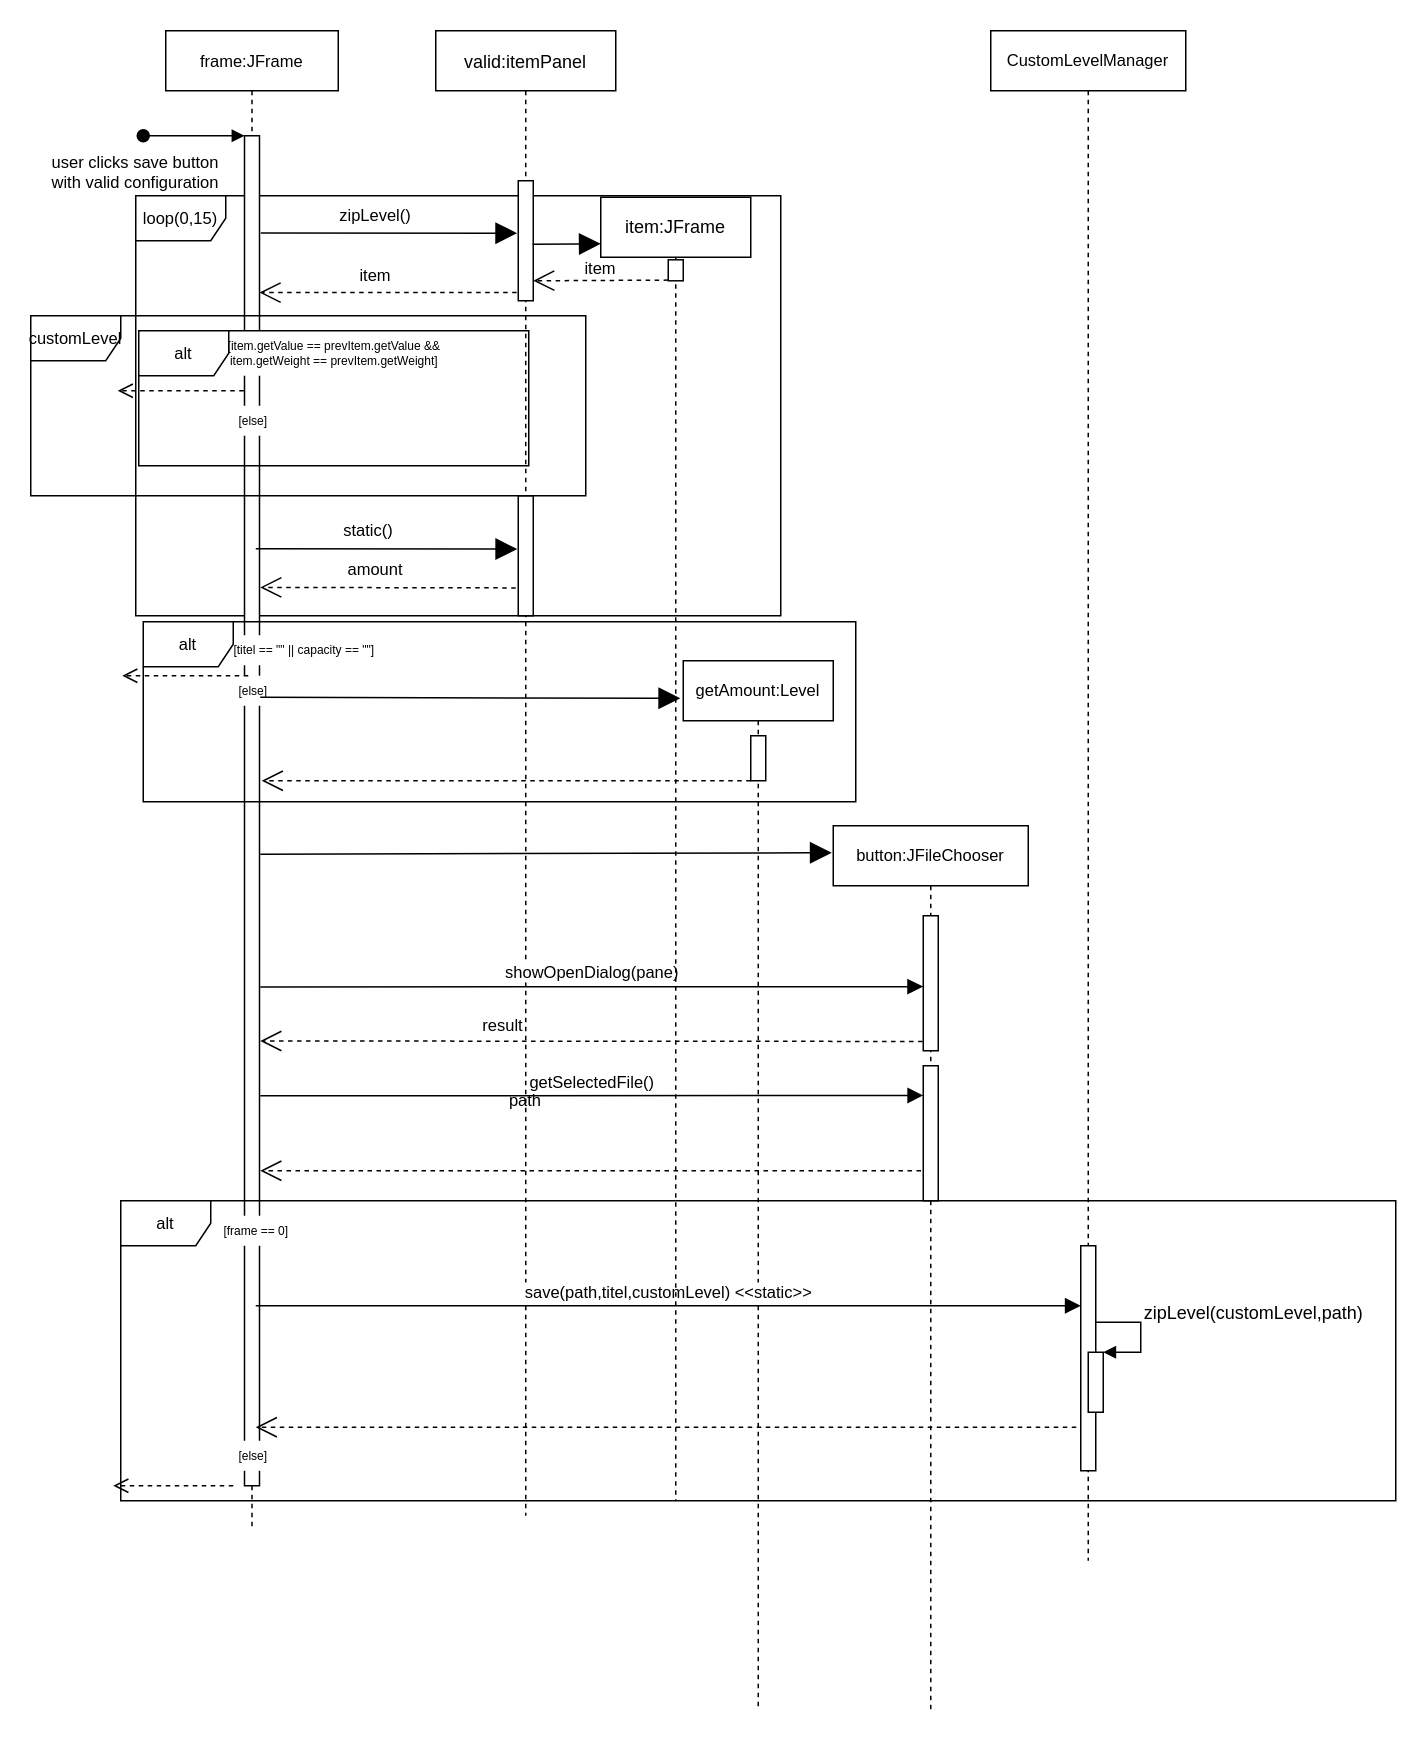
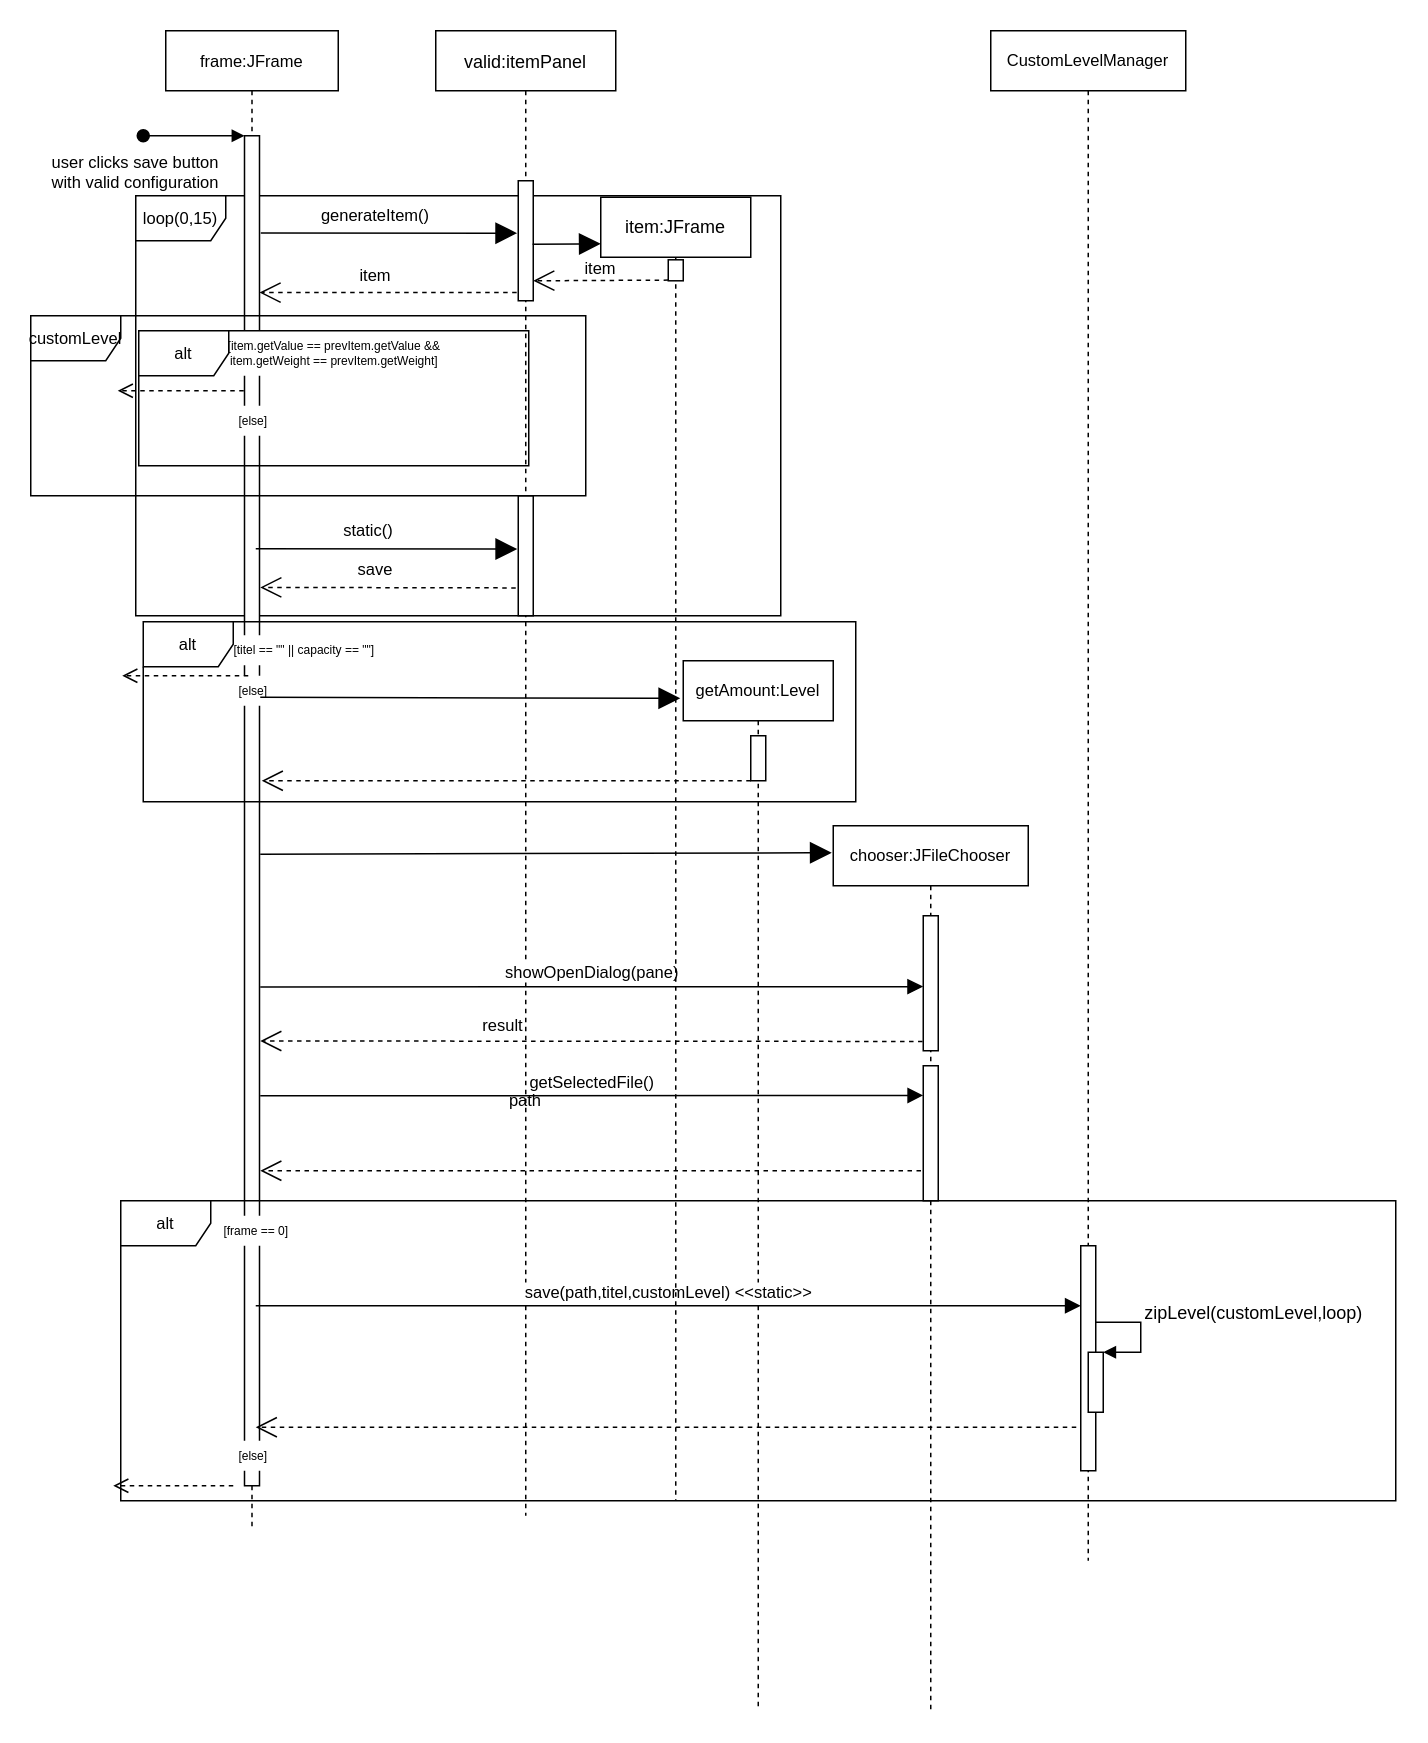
(375, 216) -> (375, 216)
(375, 570) -> (375, 570)
(931, 856) -> (931, 856)
(1254, 1313) -> (1254, 1313)
